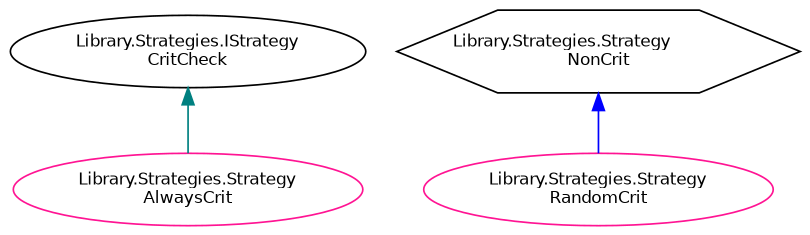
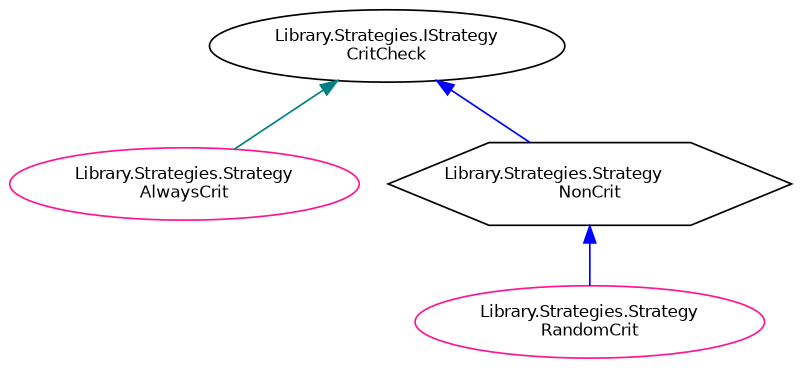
none -> (491, 116)
